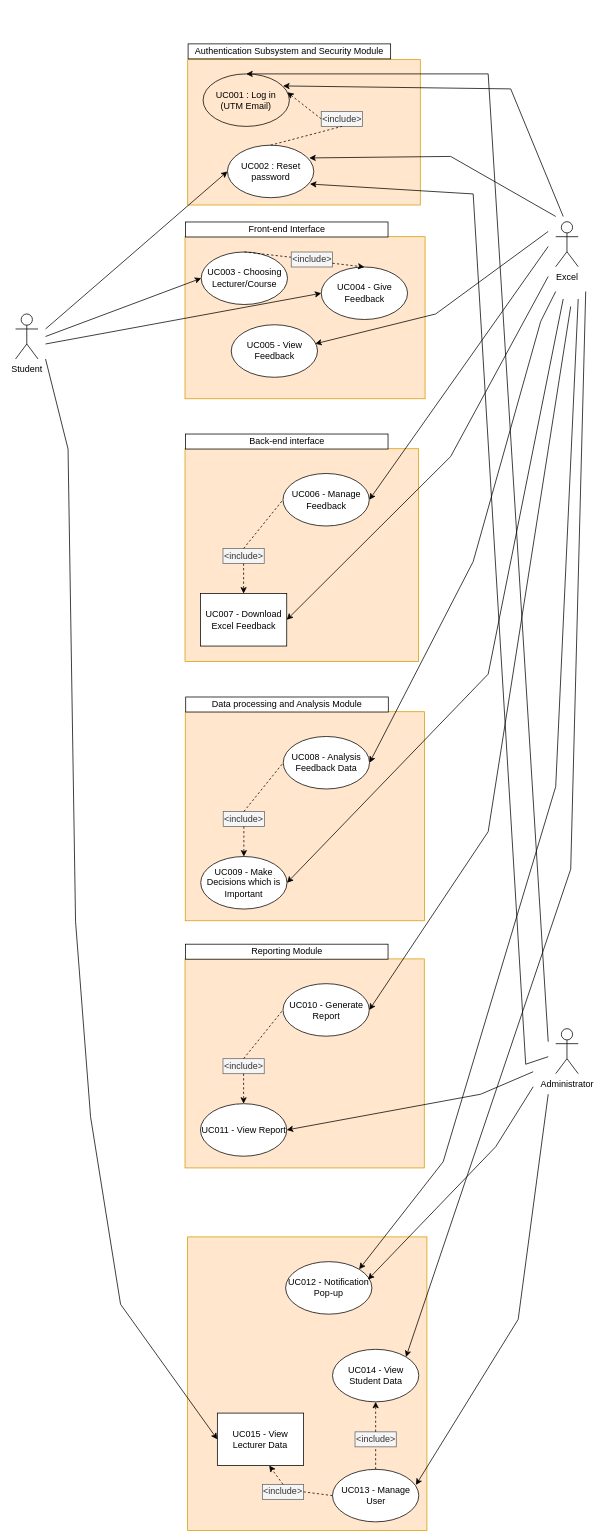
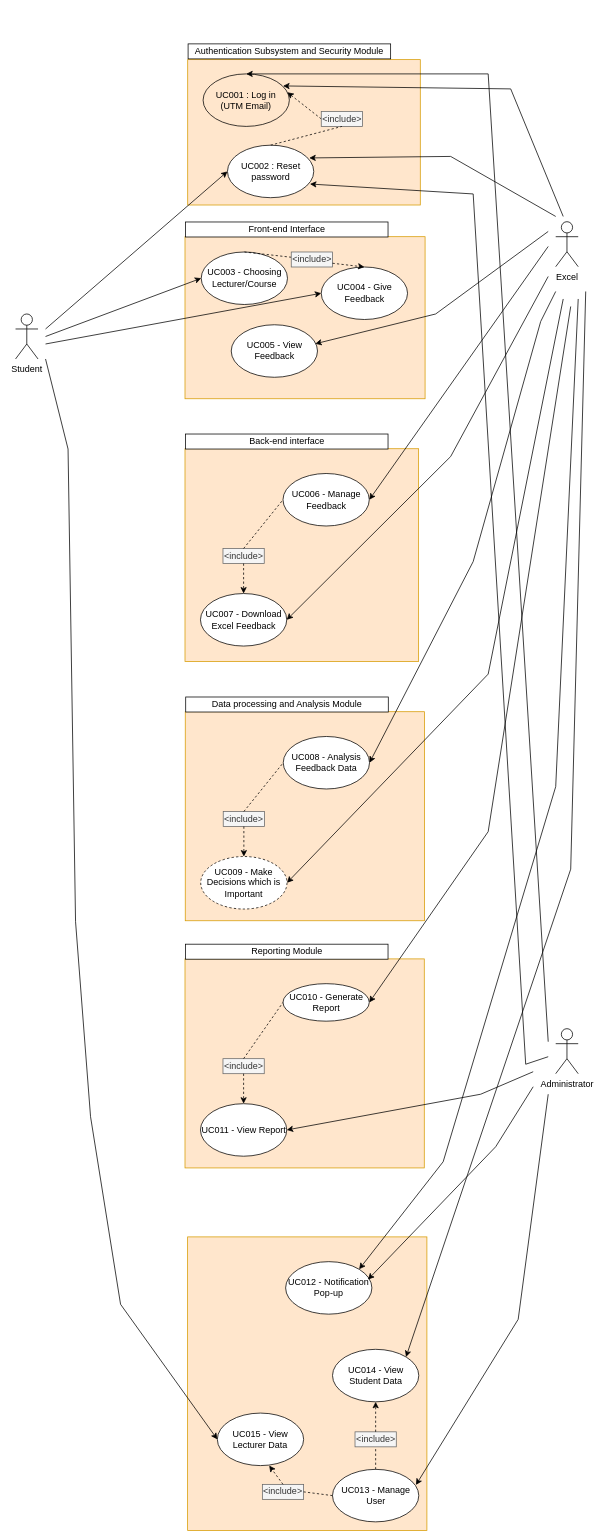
(243, 620) -> (243, 620)
(244, 882) -> (244, 882)
(326, 1010) -> (326, 1002)
(260, 1439) -> (260, 1439)
